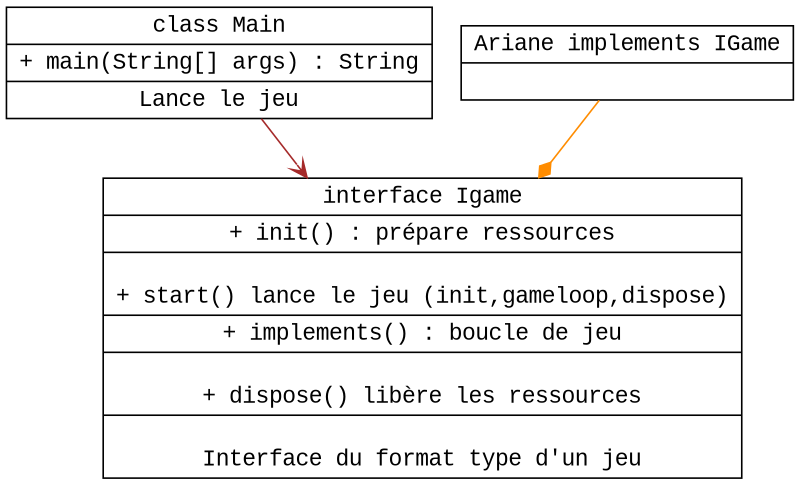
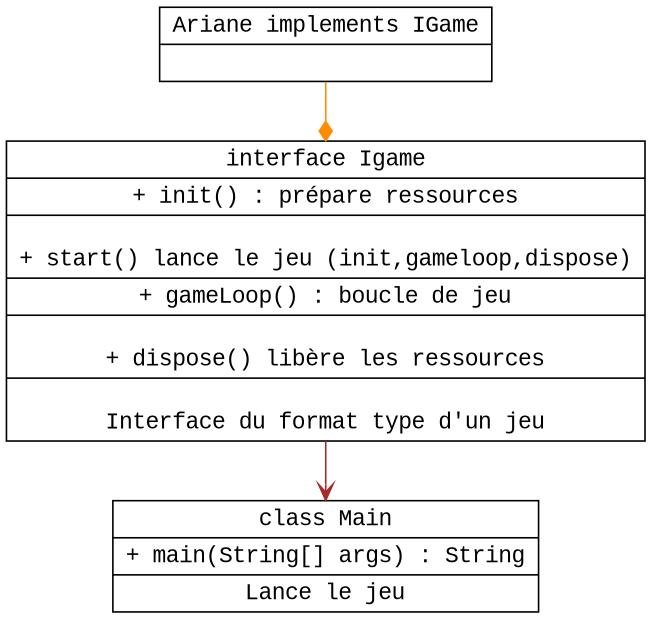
(279, 142) -> (326, 463)
(422, 333) -> (326, 296)
